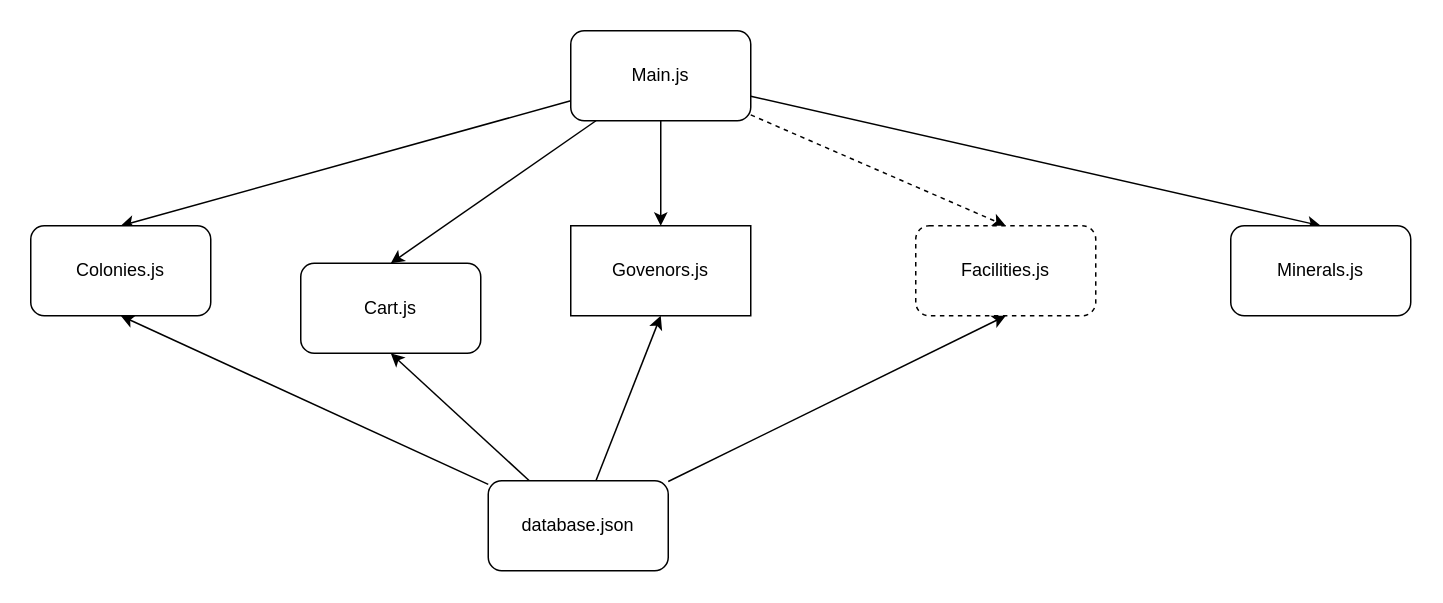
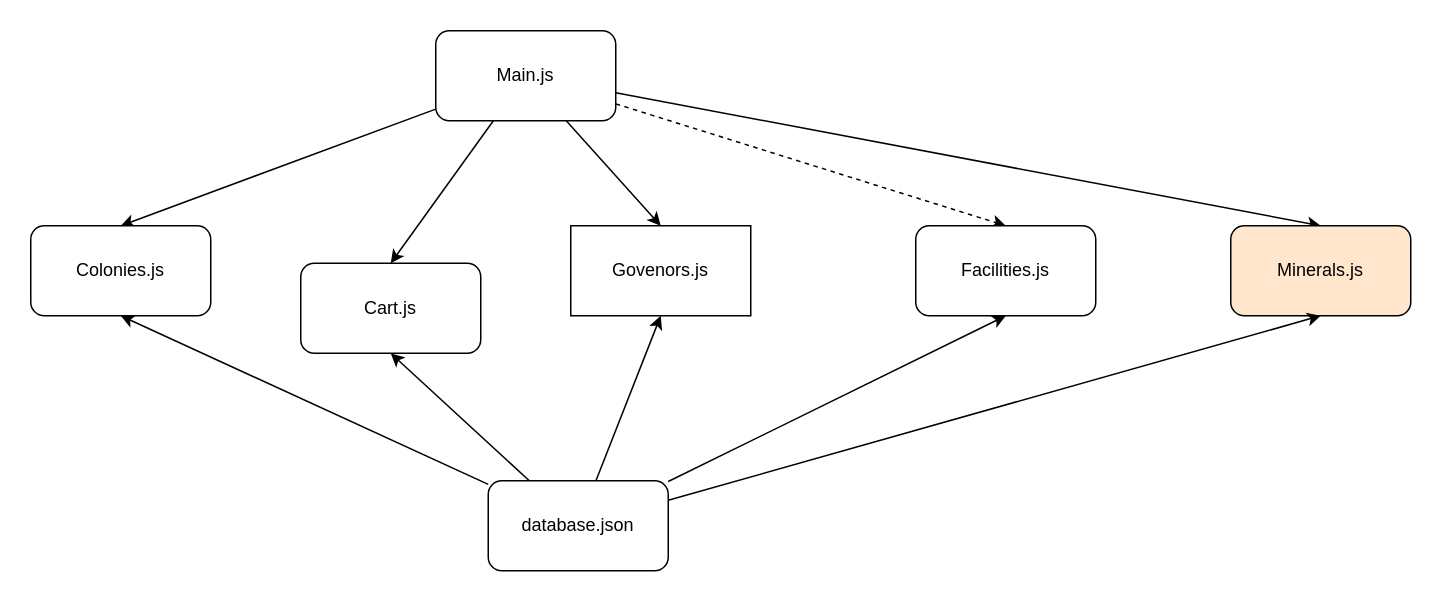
(661, 76) -> (526, 76)
(1006, 271) -> (1006, 271)
(1321, 271) -> (1321, 271)
none -> (990, 409)
